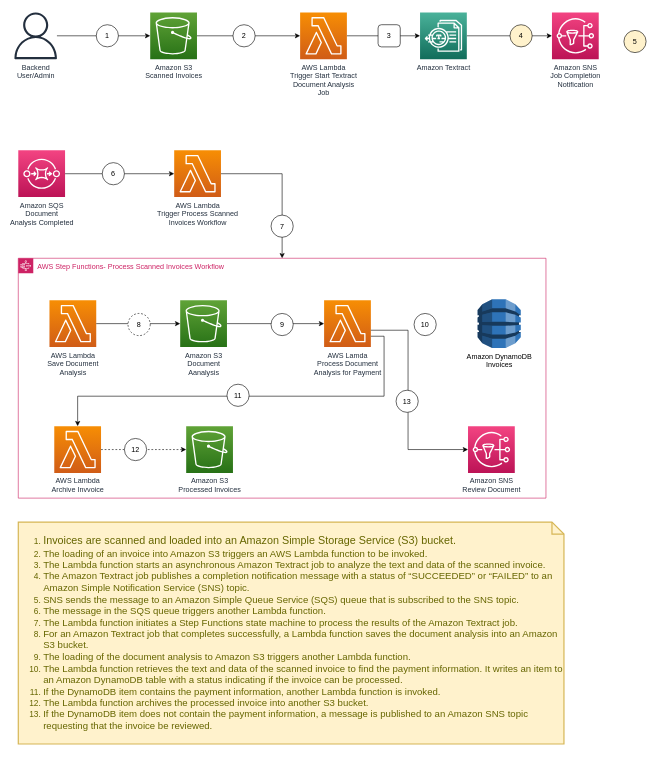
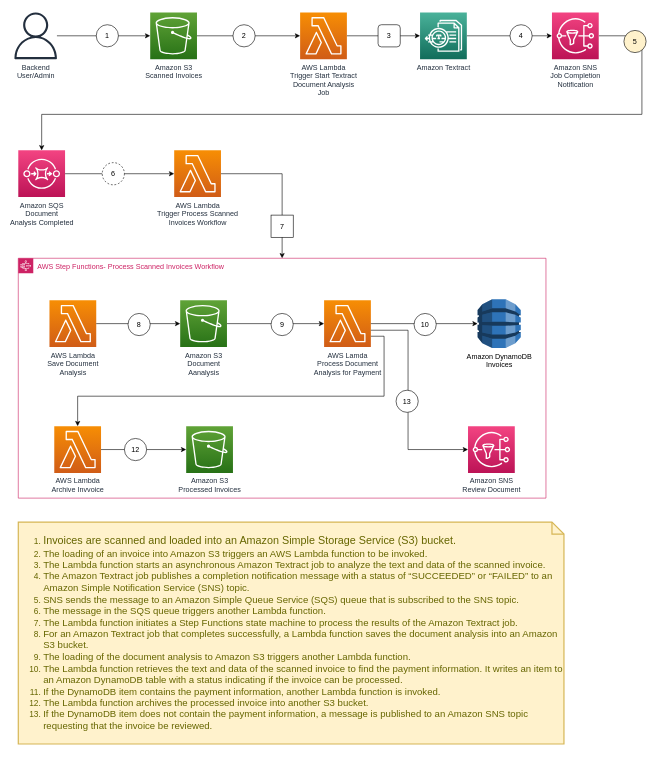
(521, 36) -> (521, 36)
none -> (342, 114)
(113, 174) -> (113, 174)
(282, 226) -> (282, 226)
none -> (392, 324)
(139, 325) -> (139, 325)
(238, 395) -> none
(163, 450) -> (163, 450)
